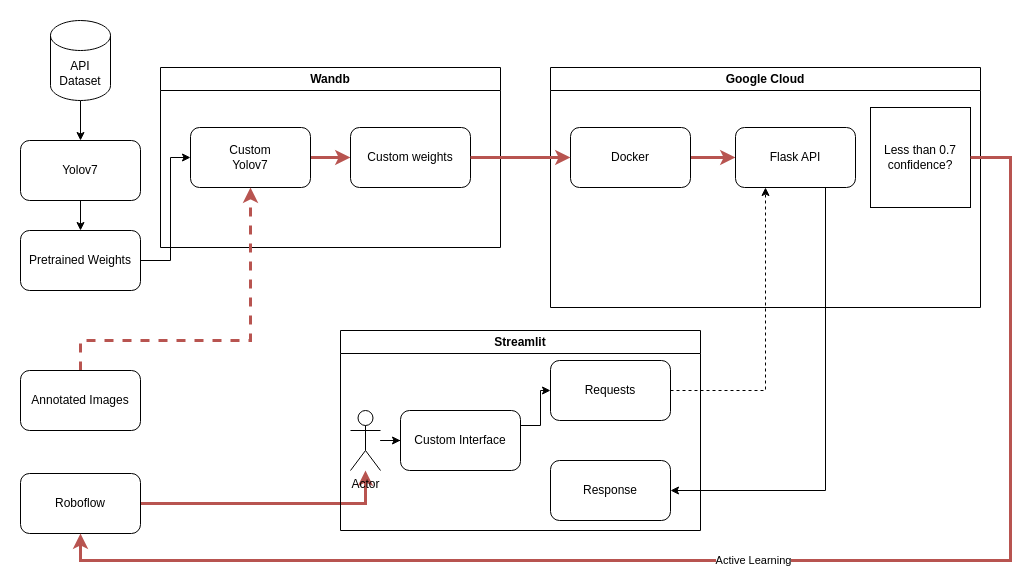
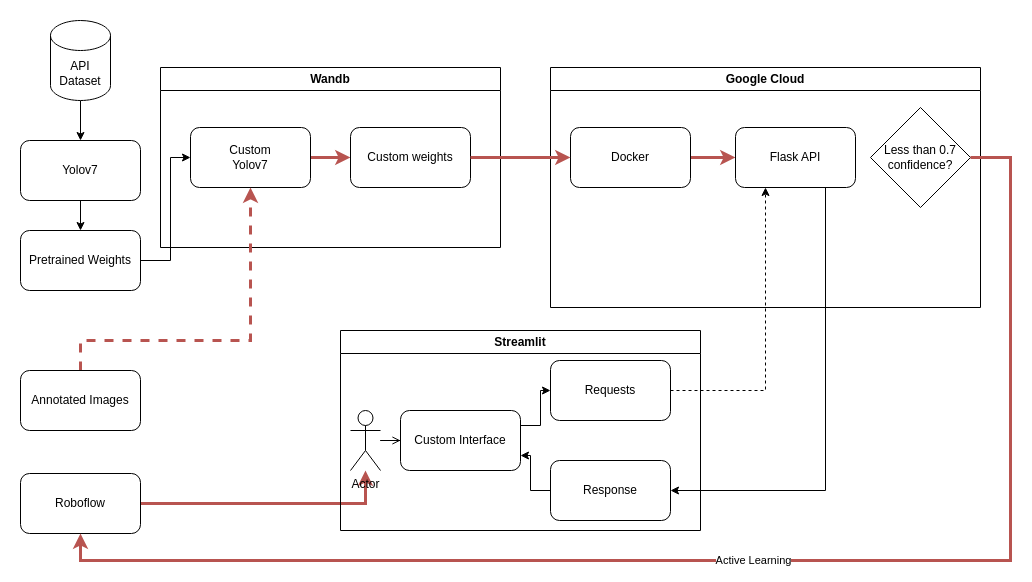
(921, 158) -> (921, 158)
(392, 441) -> (394, 441)
none -> (531, 482)
